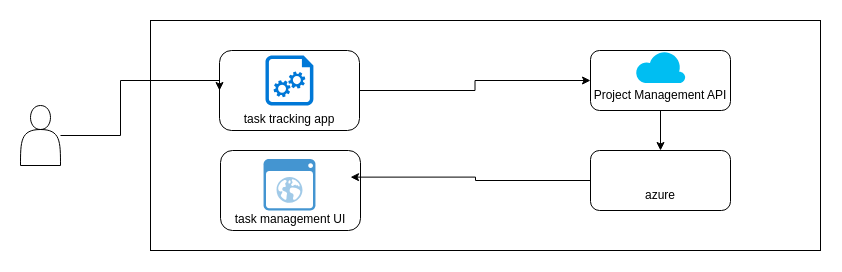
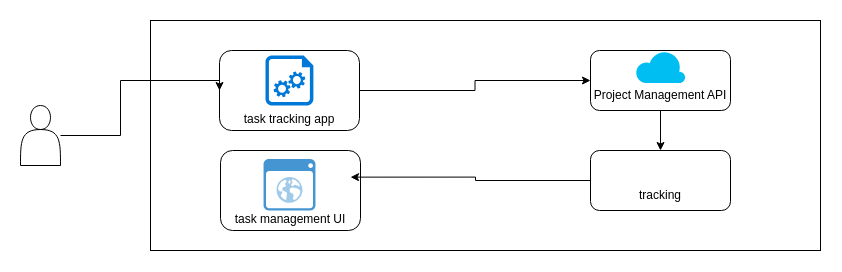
(661, 181) -> (661, 181)
